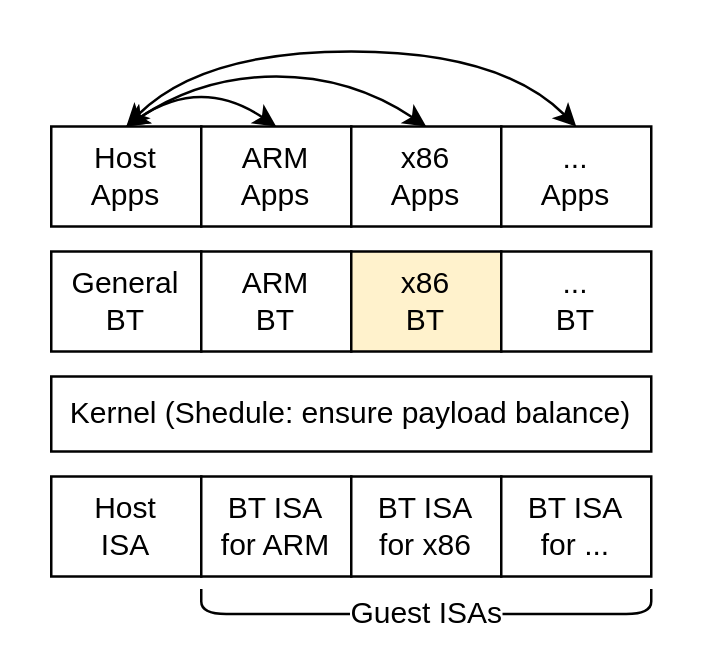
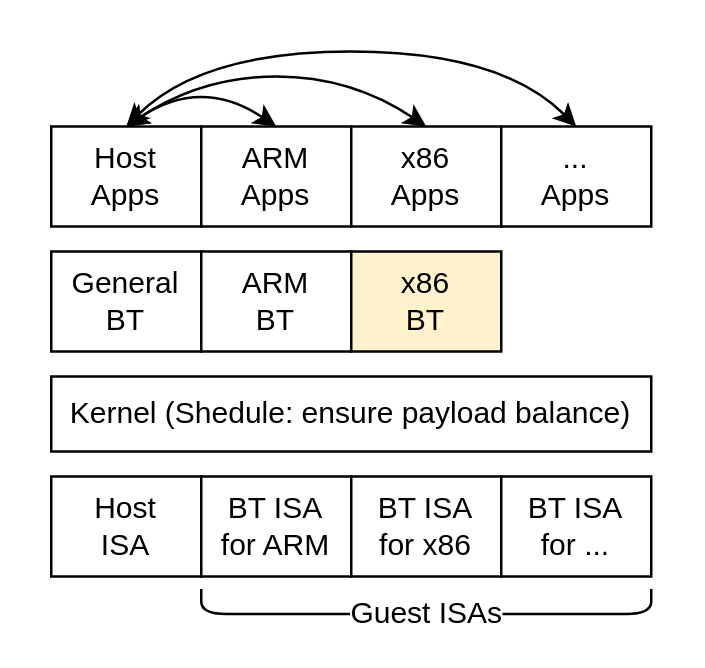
(576, 301) -> none
